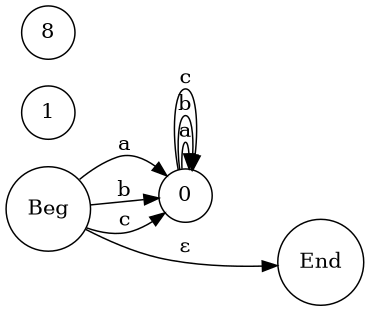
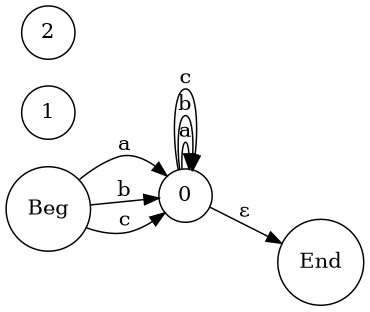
(48, 33) -> (48, 33)
(171, 260) -> (239, 222)
